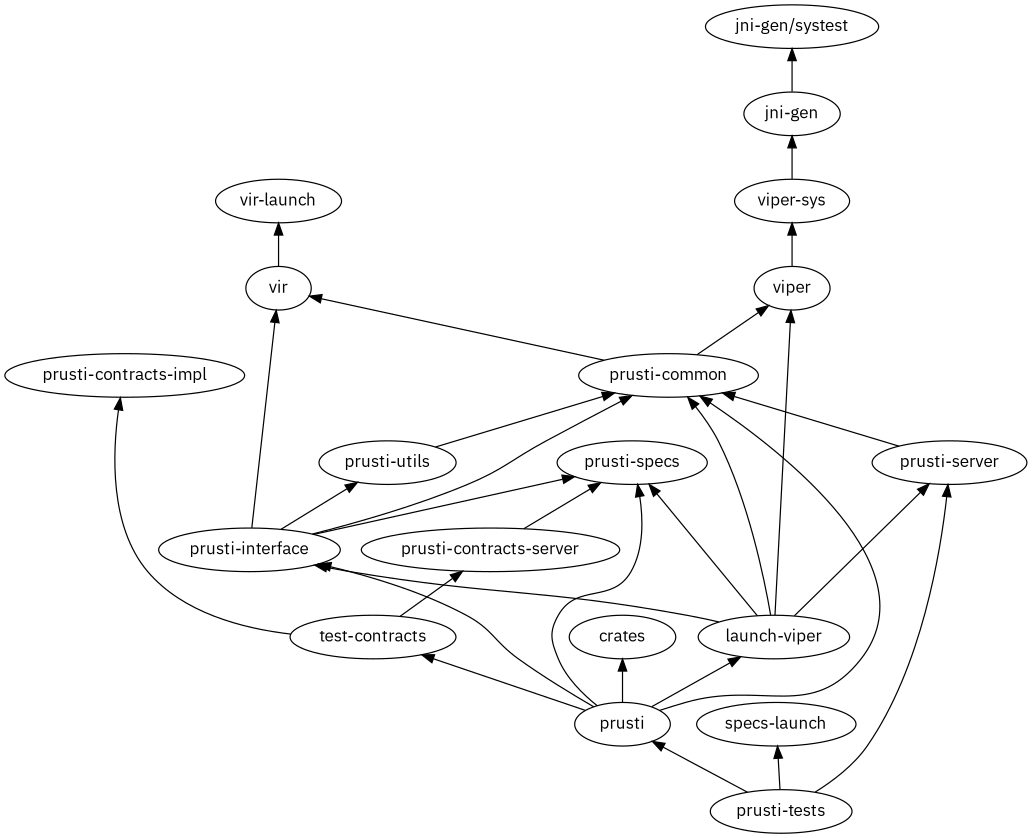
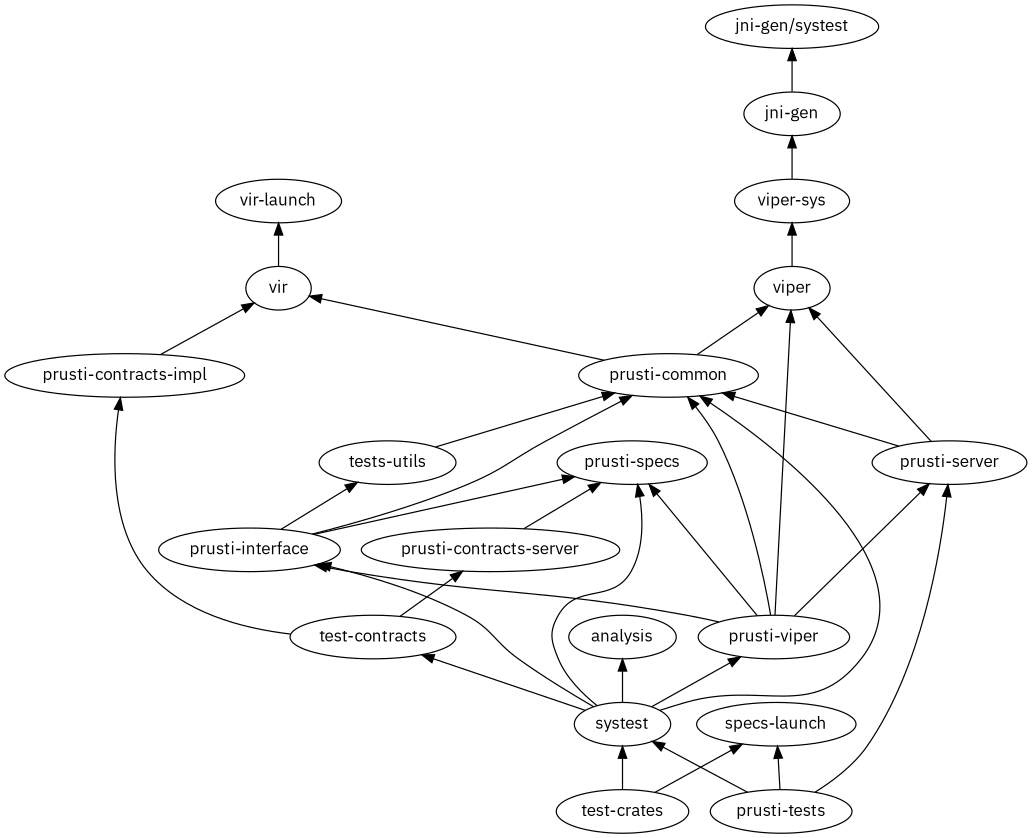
none -> (874, 379)
(263, 425) -> (202, 332)
(388, 463) -> (388, 463)
(623, 637) -> (623, 637)
(774, 637) -> (774, 637)
(623, 724) -> (623, 724)
none -> (623, 811)
